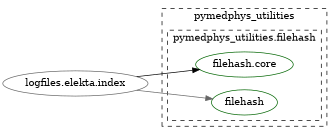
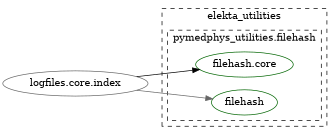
(244, 16) -> (244, 16)
(75, 83) -> (75, 83)
